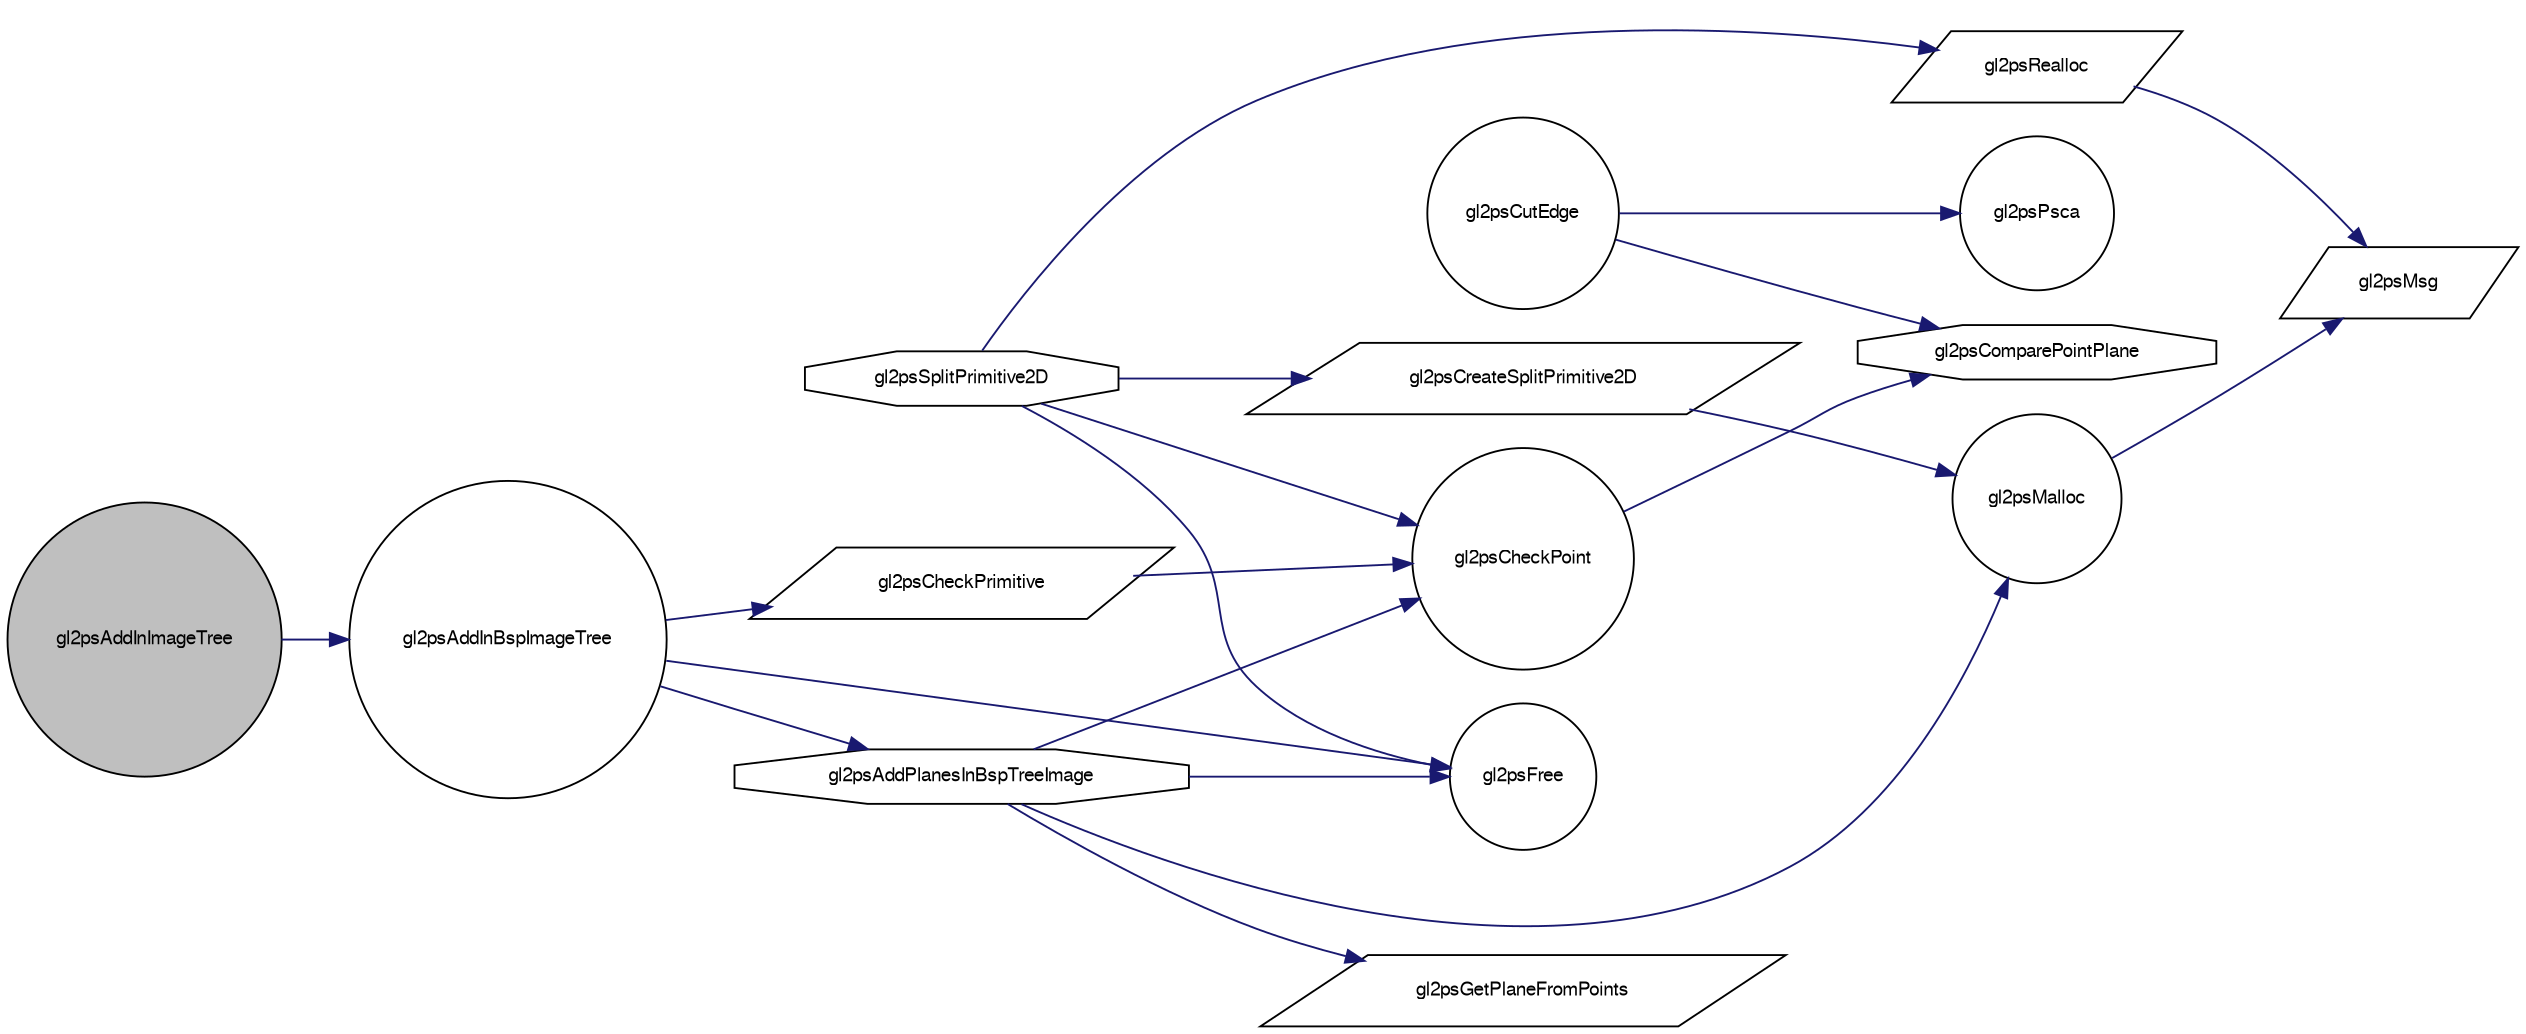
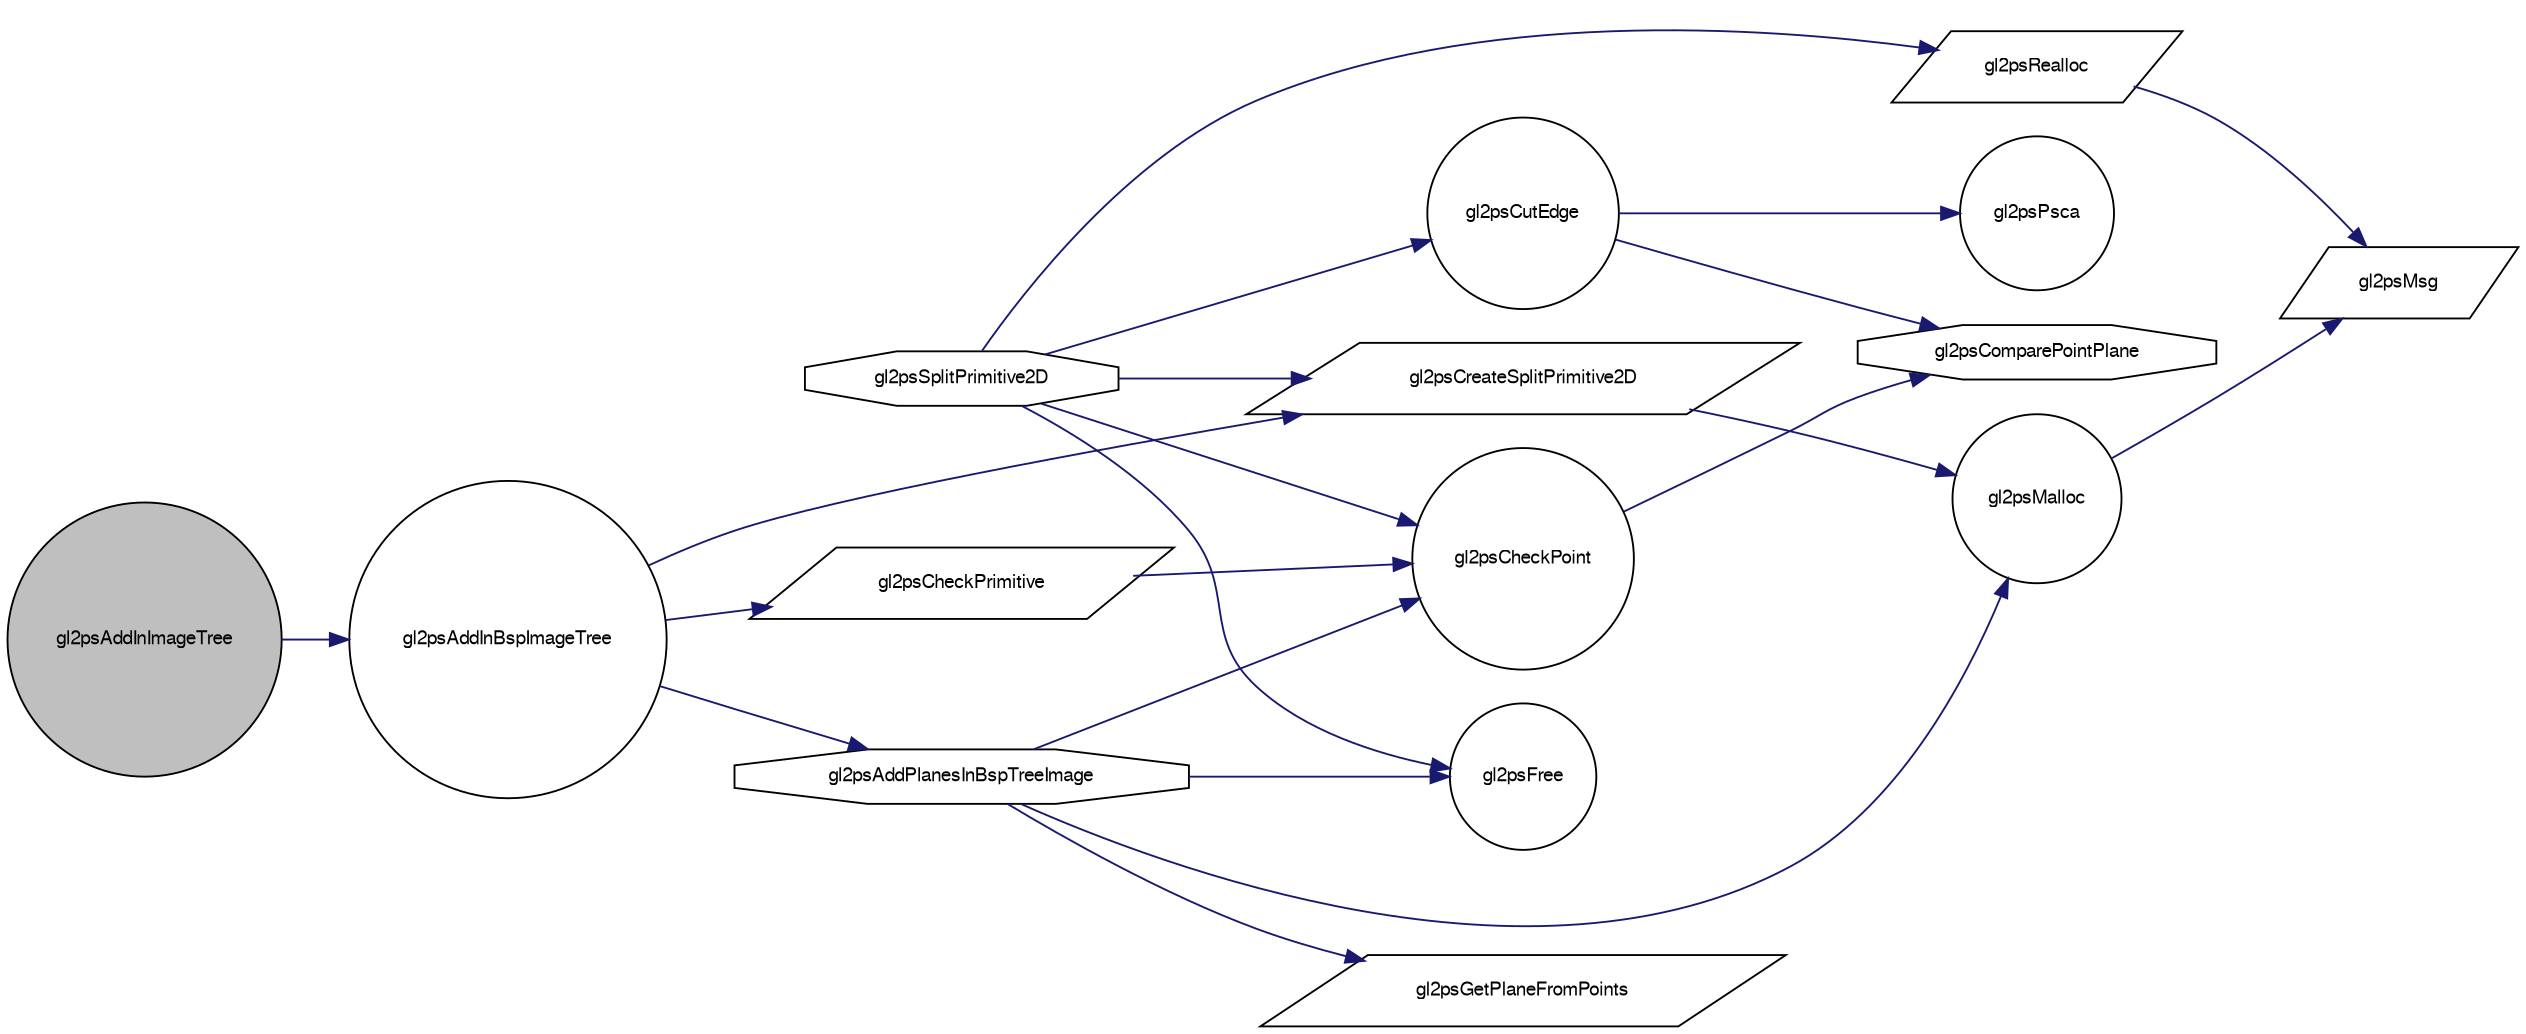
none -> (1229, 300)
(1049, 713) -> (962, 476)
